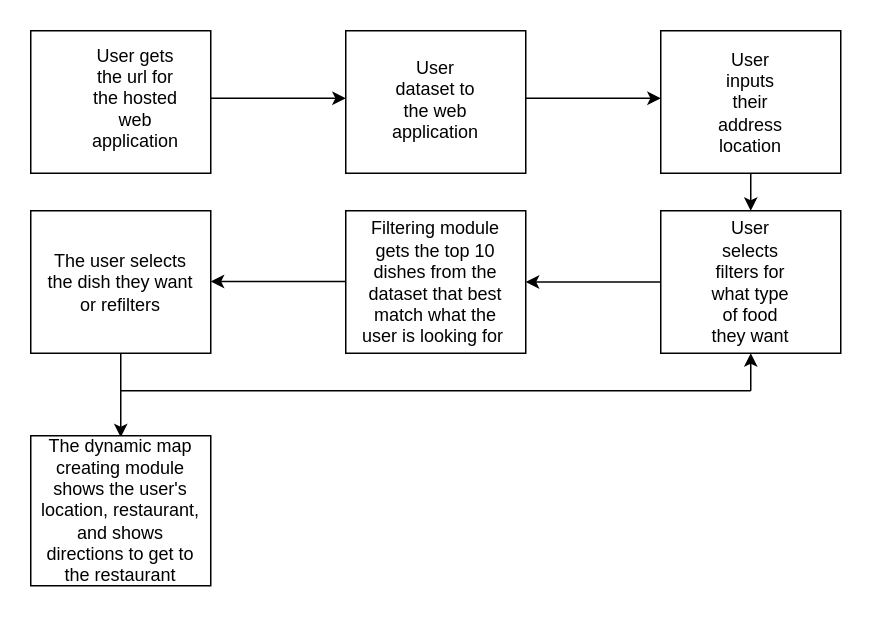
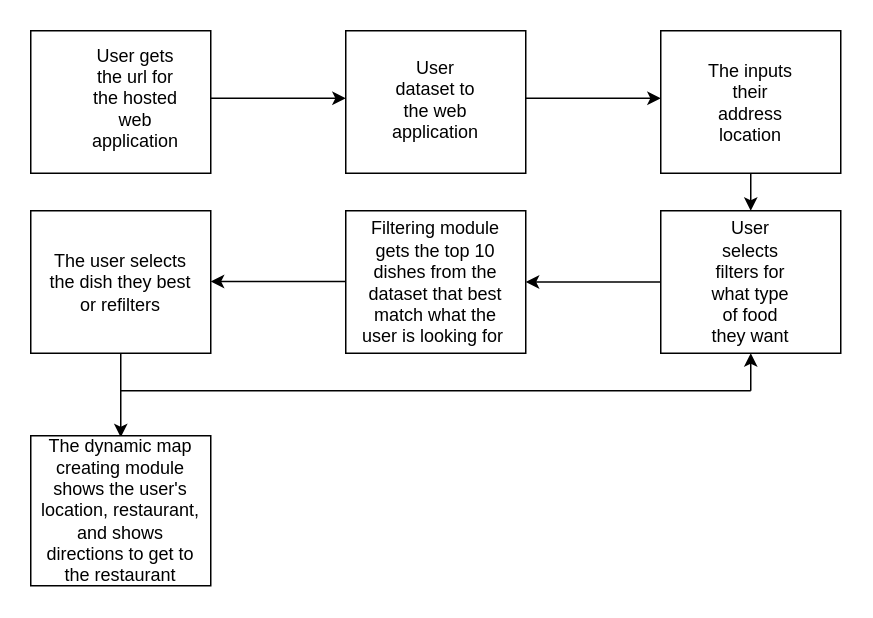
(751, 103) -> (751, 103)
(121, 283) -> (121, 283)
